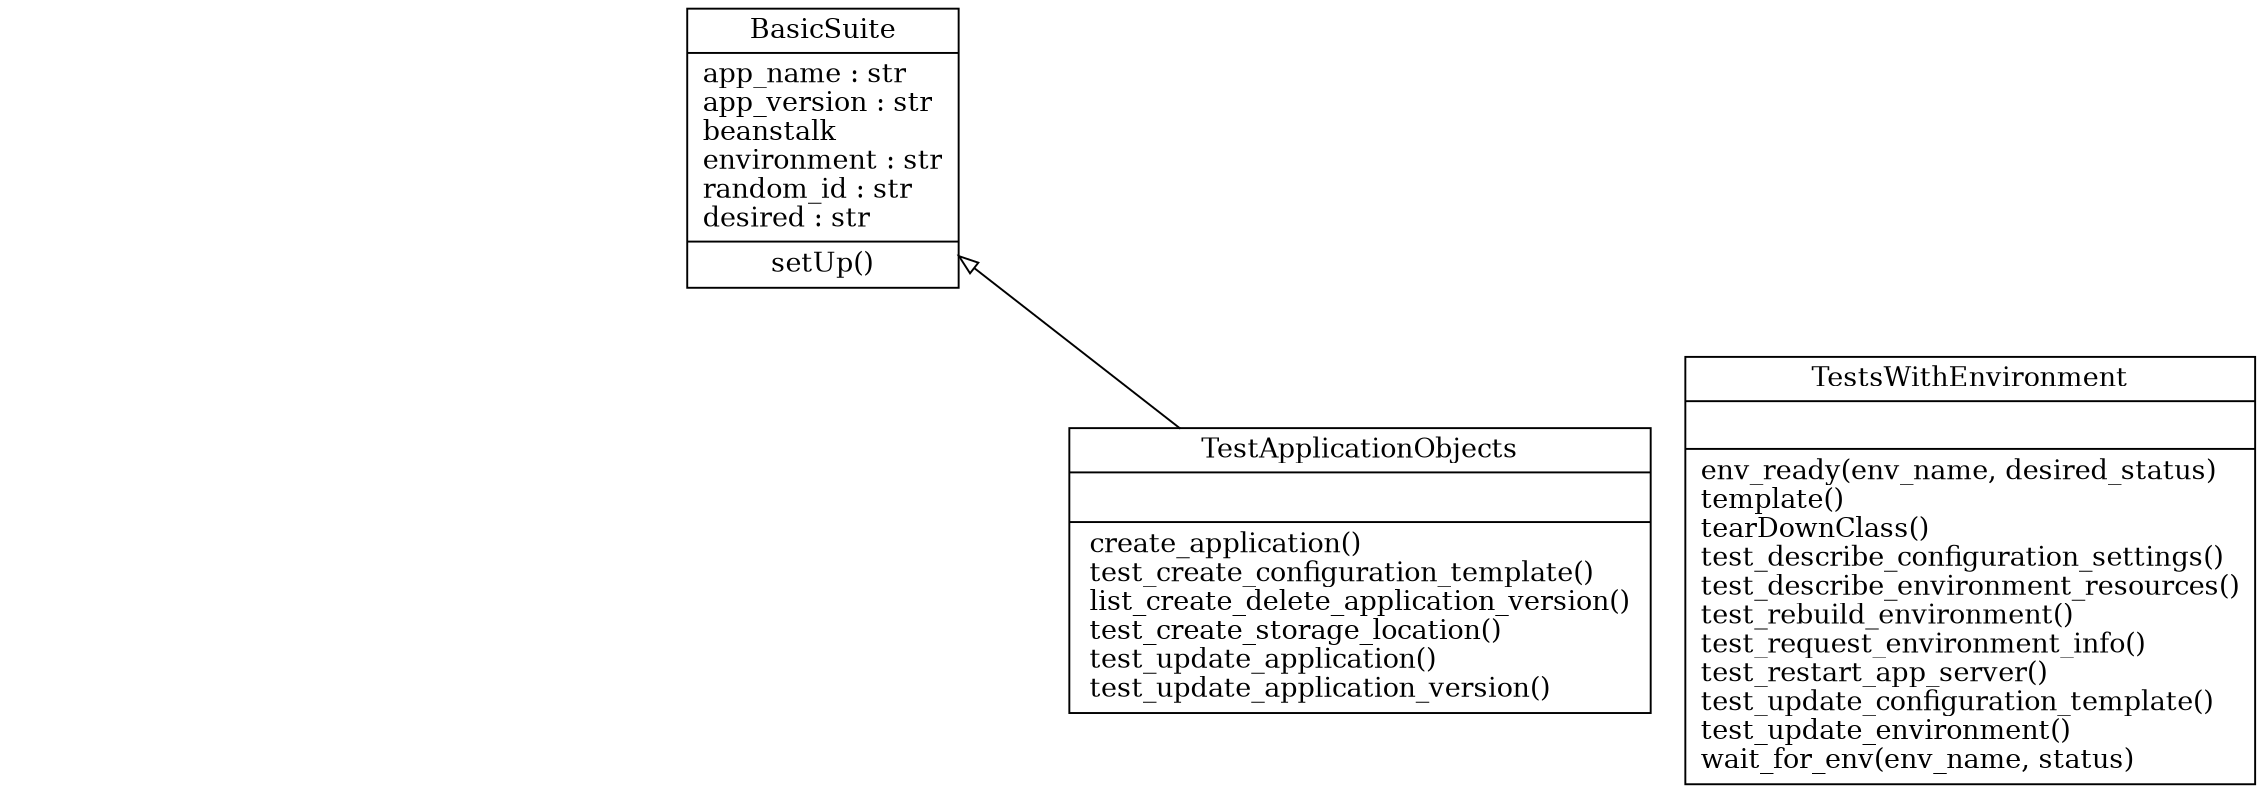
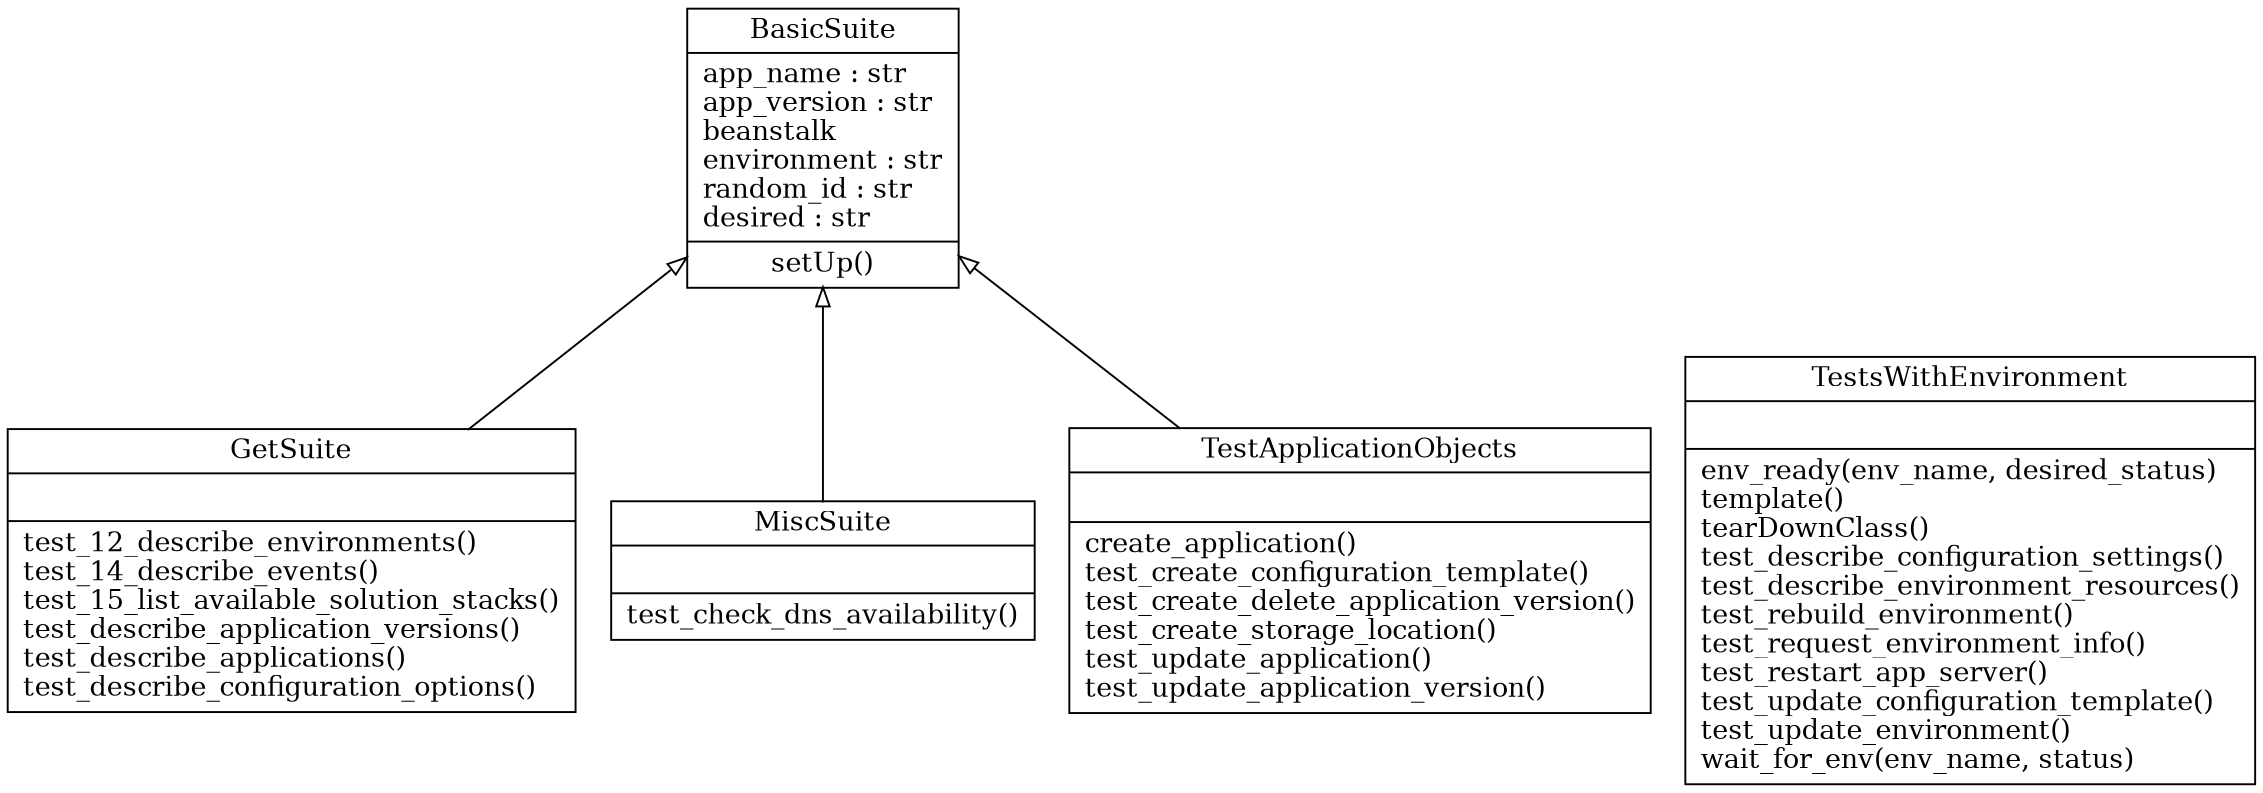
none -> (292, 571)
none -> (823, 571)
(1360, 602) -> (1360, 602)
